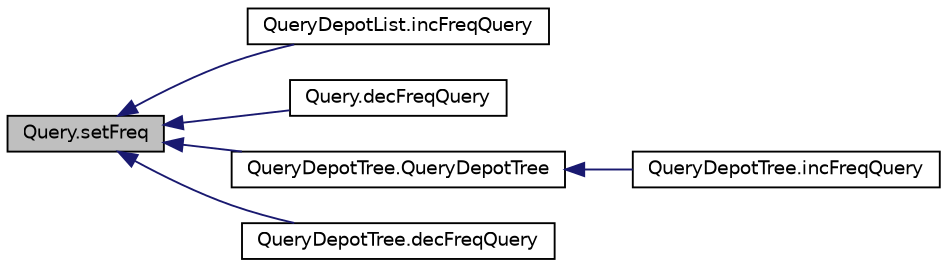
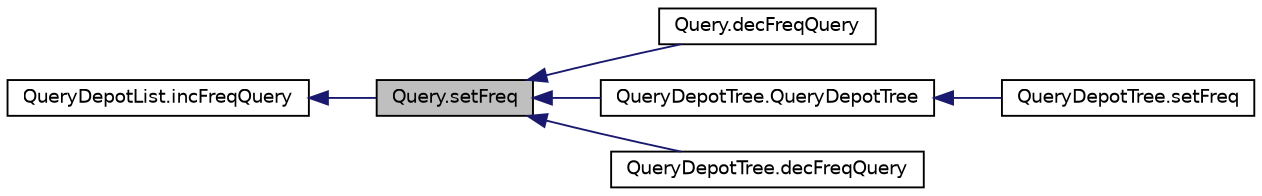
(212, 70) -> (352, 98)
(786, 170) -> (1128, 98)
